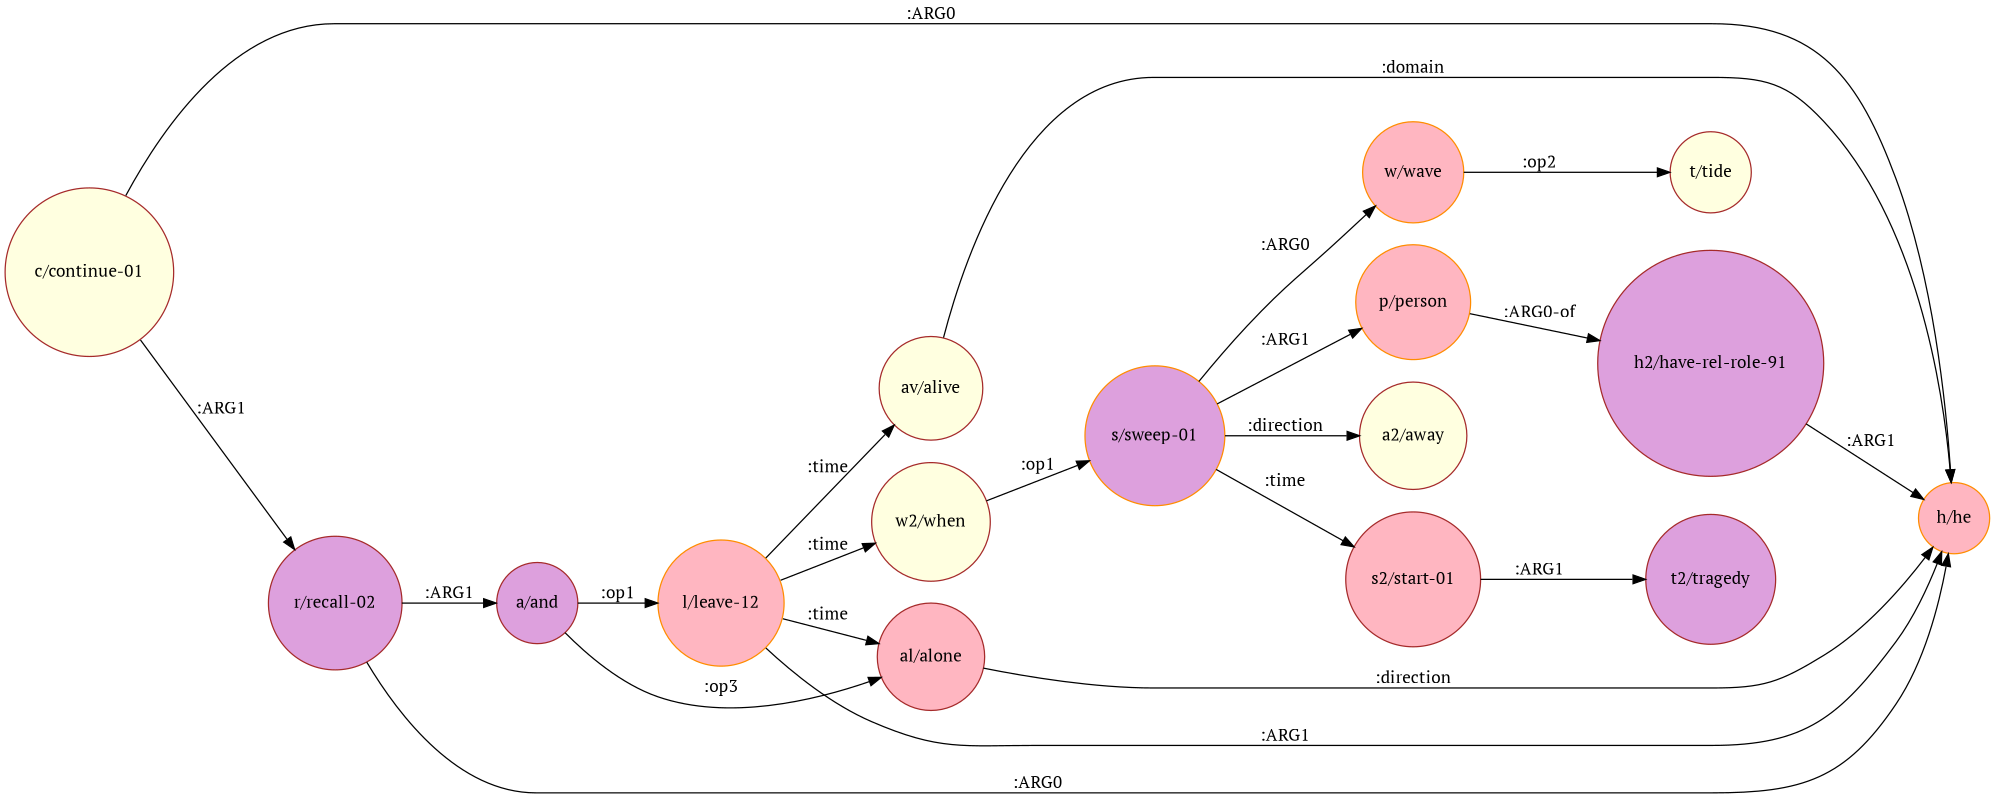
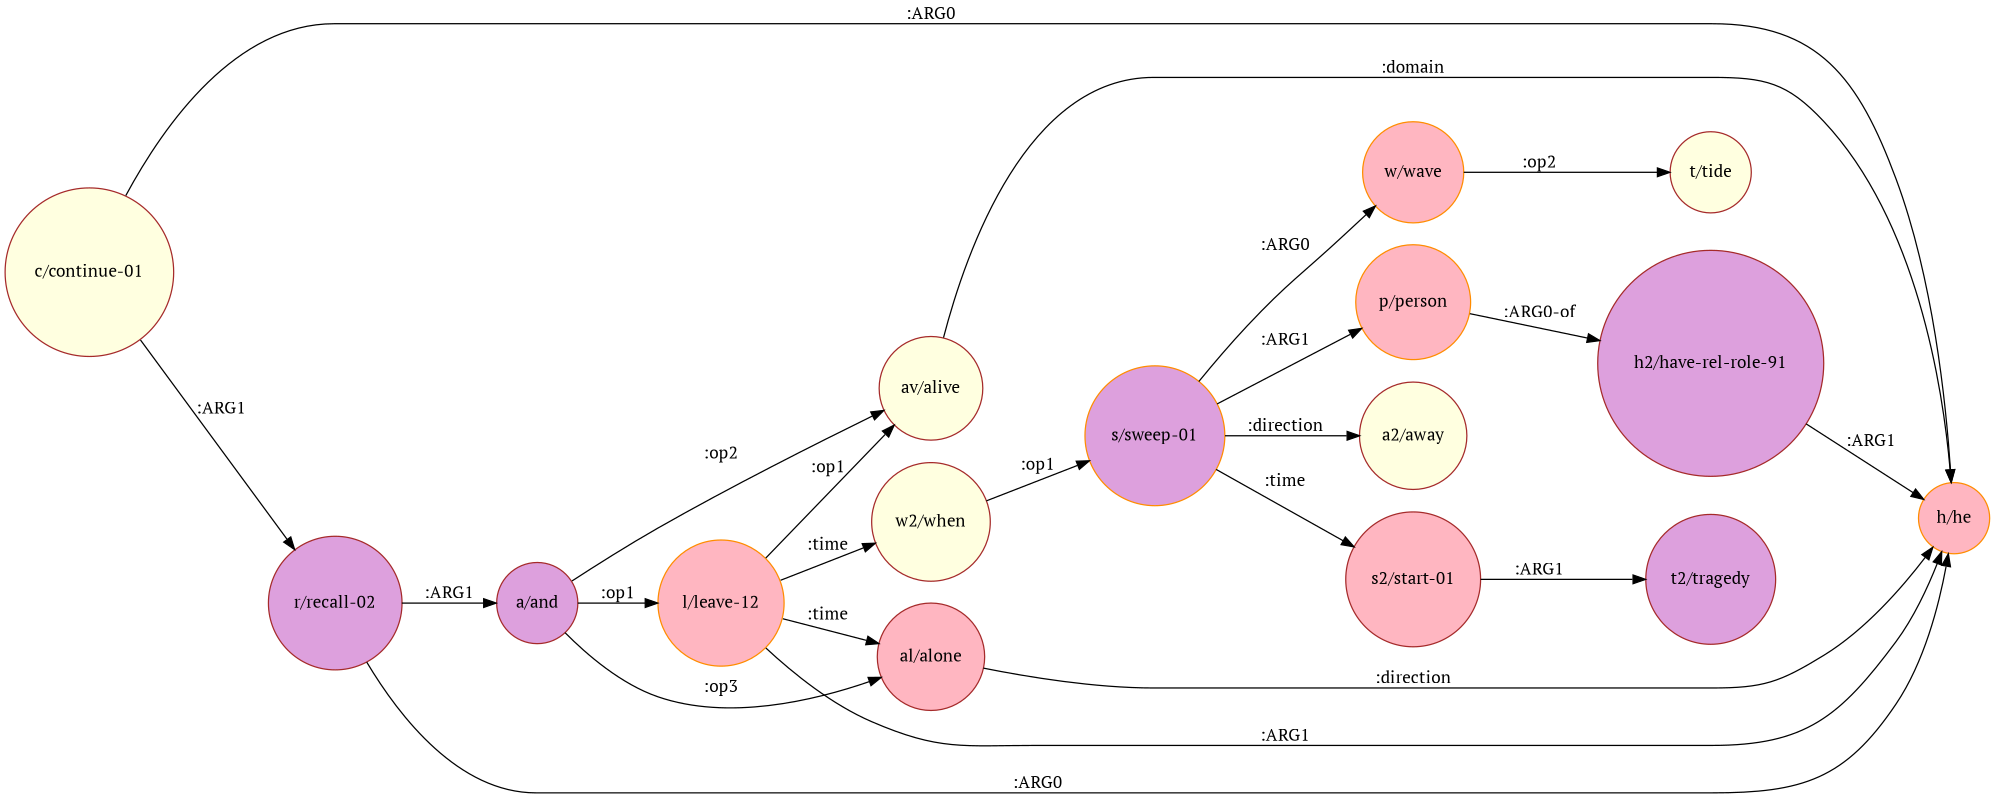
(828, 468) -> (828, 468)
none -> (720, 494)
